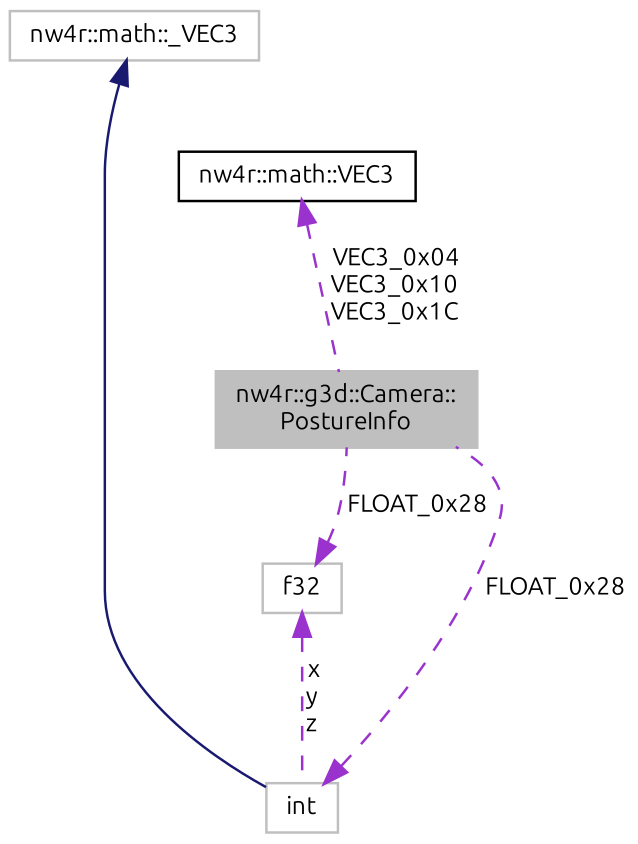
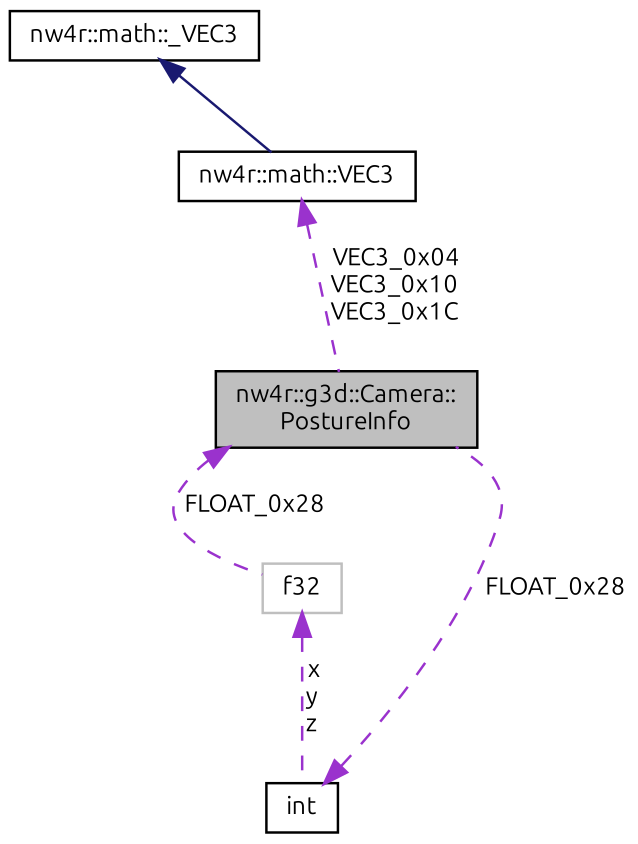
(134, 36) -> (134, 36)
(347, 409) -> (347, 409)
(105, 469) -> (225, 114)
(342, 496) -> (185, 533)
(302, 808) -> (302, 808)
